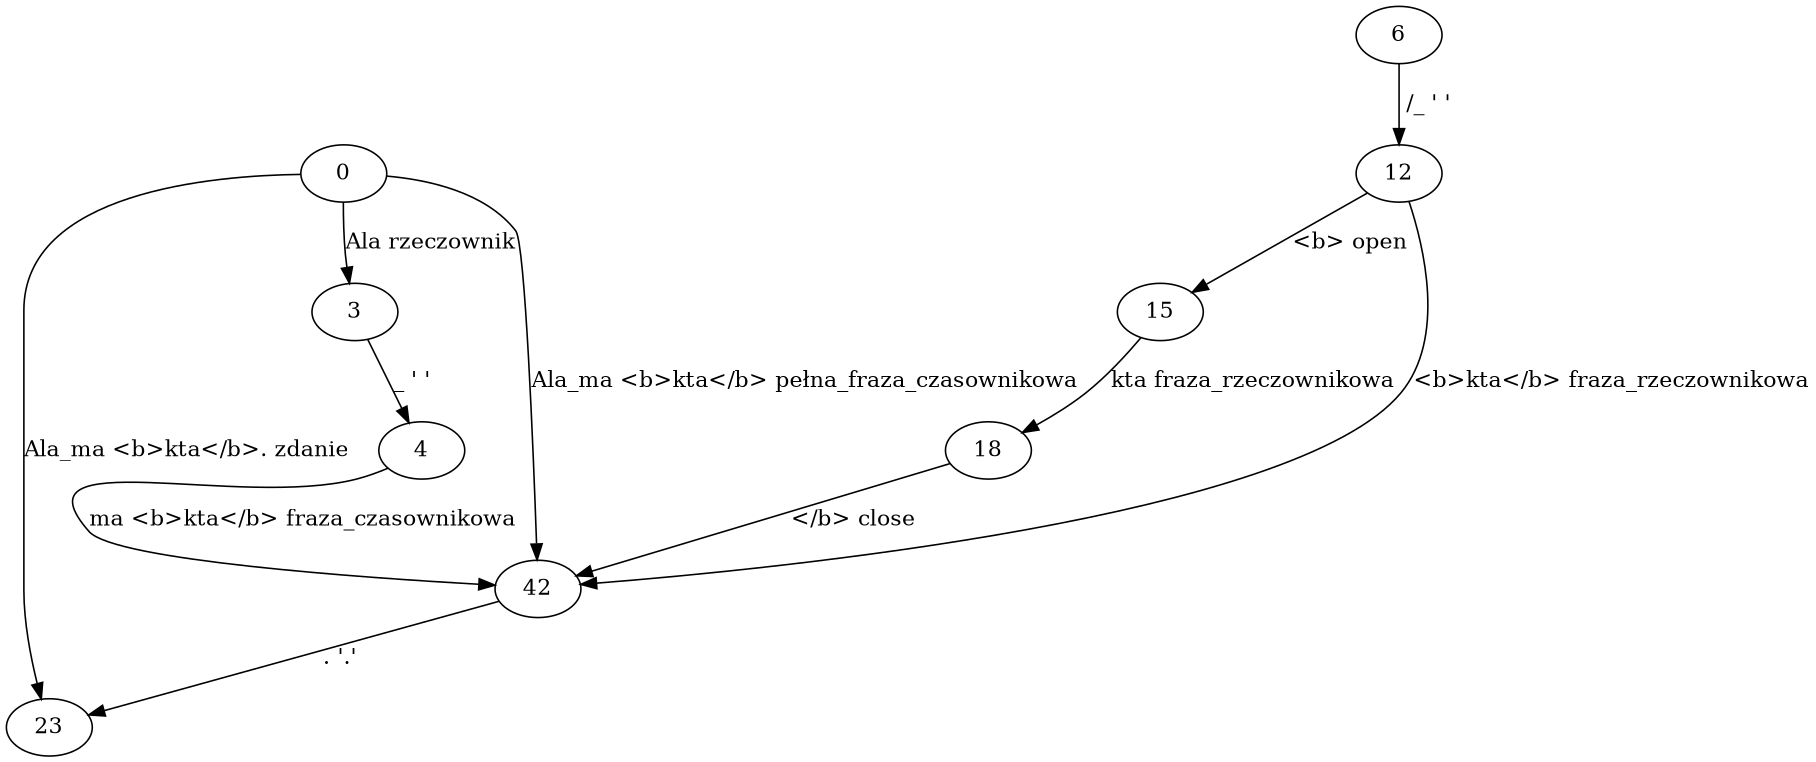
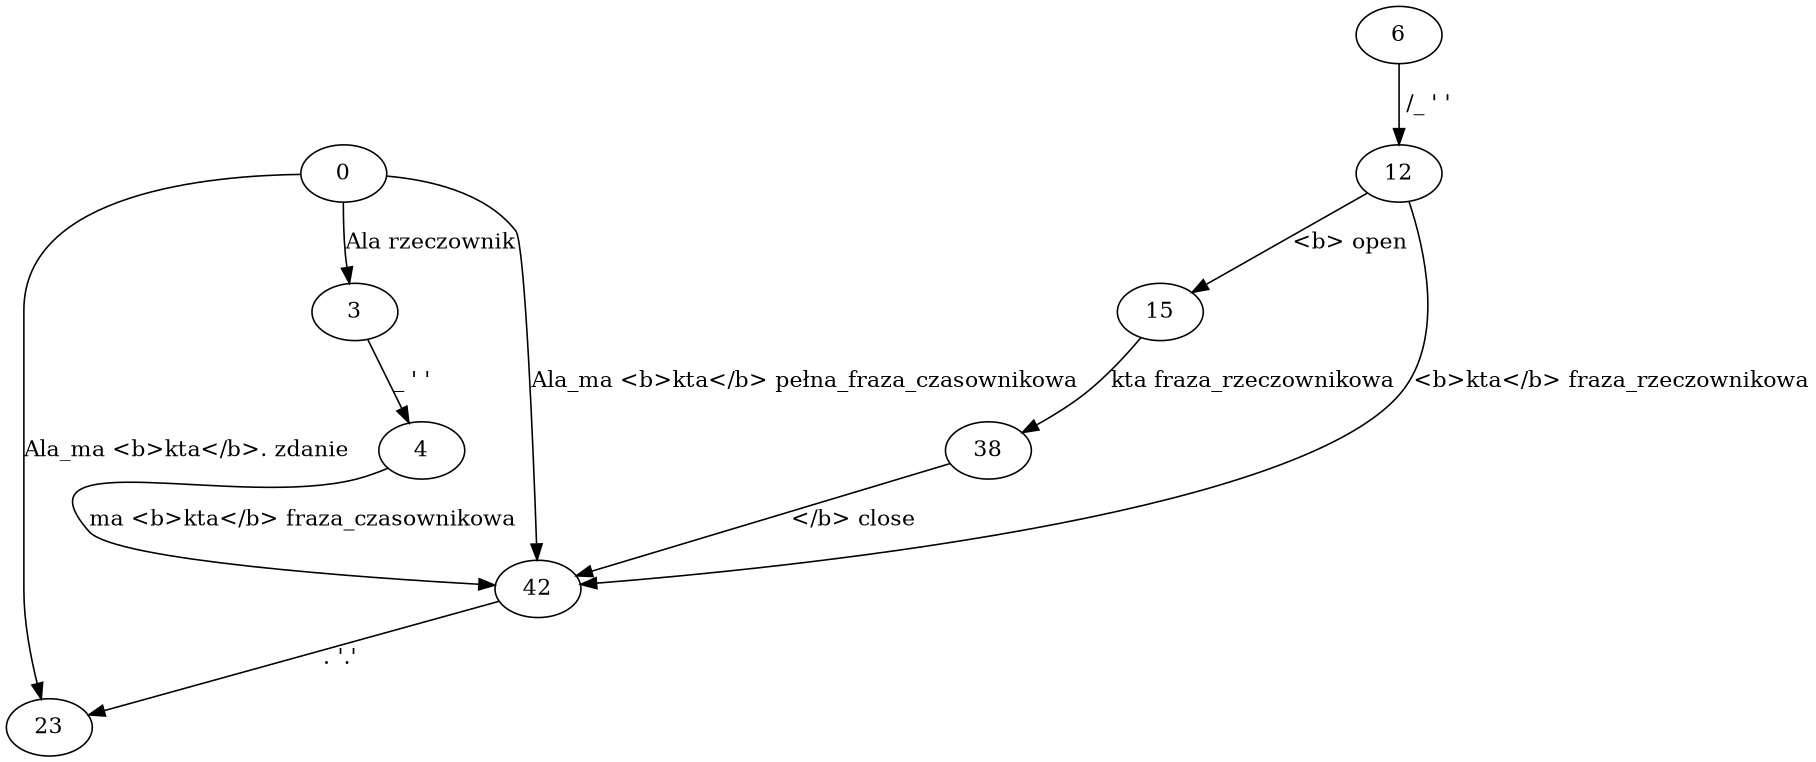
(988, 450) -> (988, 450)
